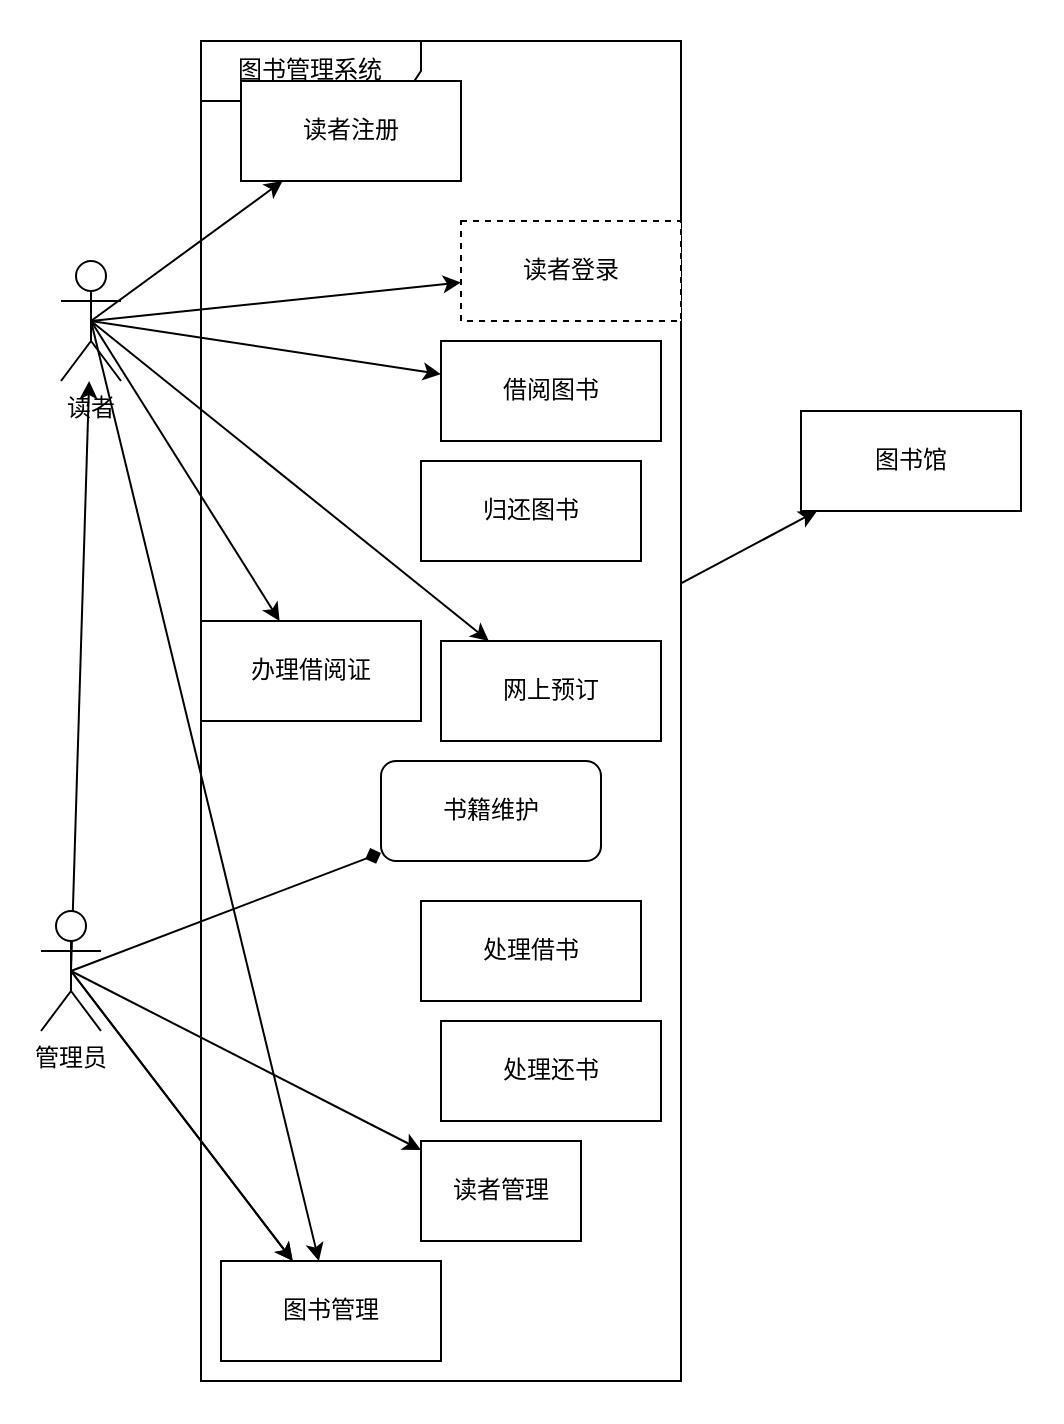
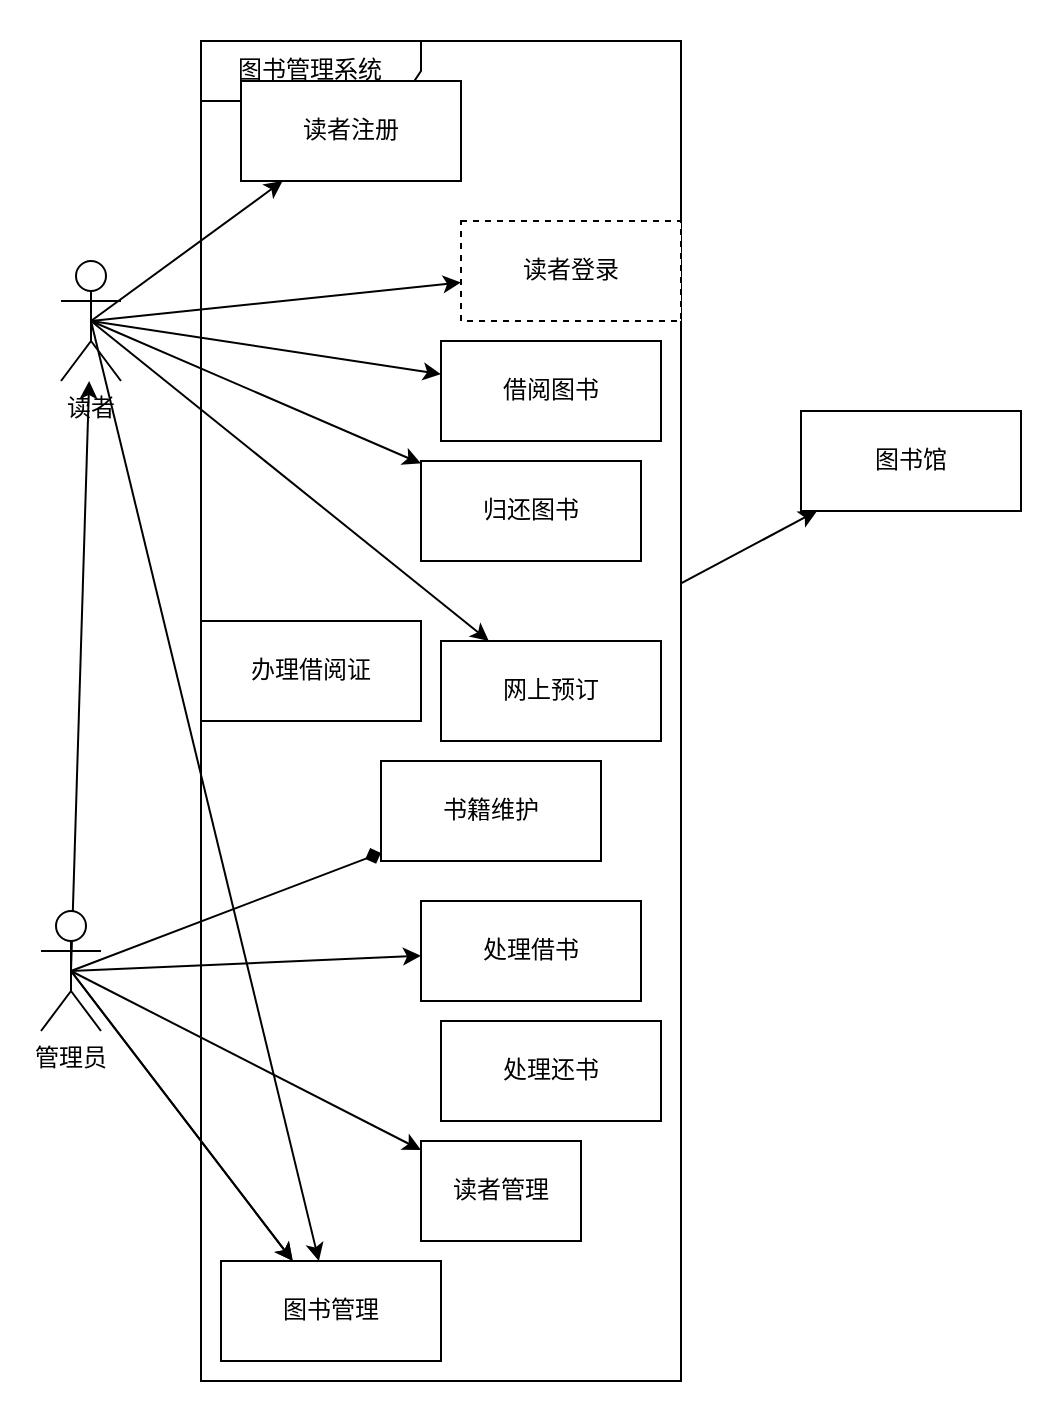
(148, 412) -> (306, 414)
(491, 811) -> (491, 811)
none -> (250, 963)
